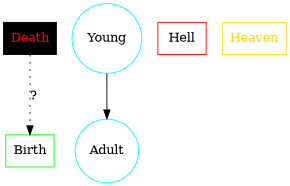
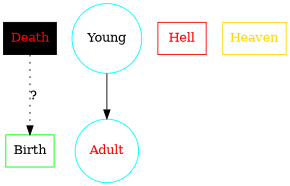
(182, 38) -> (182, 38)
(107, 151) -> (107, 151)
